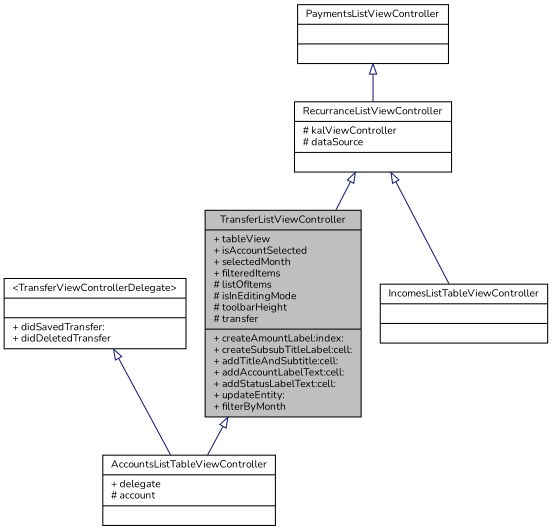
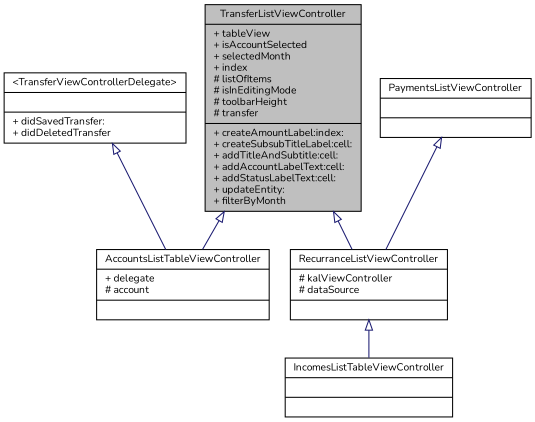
(343, 196) -> (345, 235)
(247, 273) -> (231, 68)
